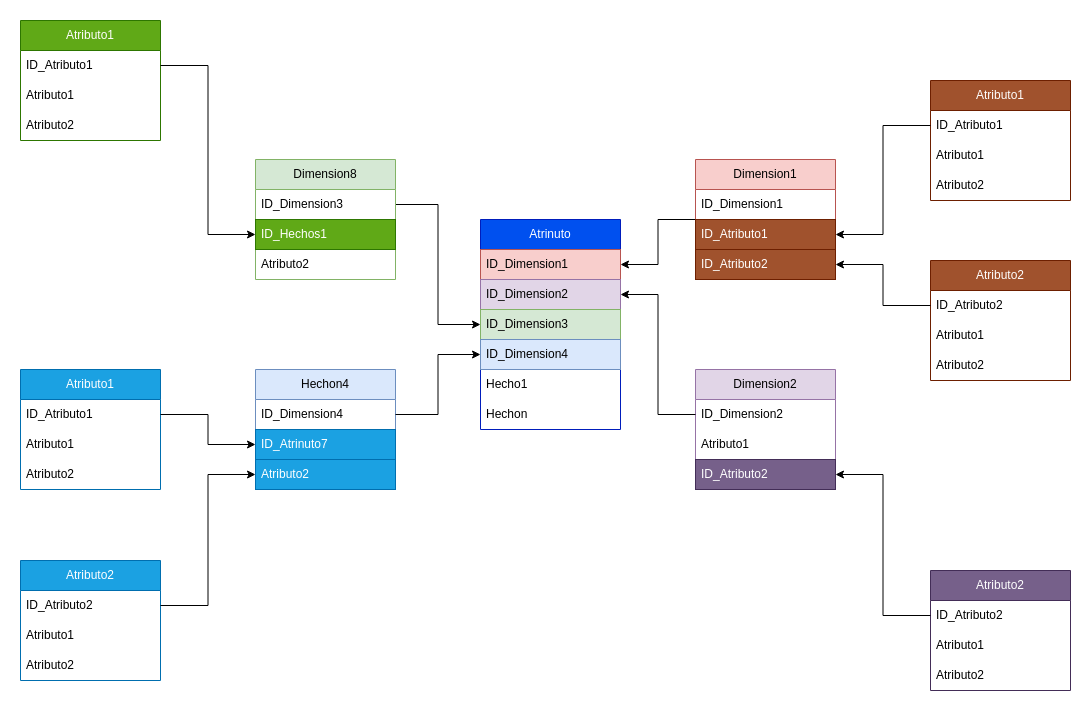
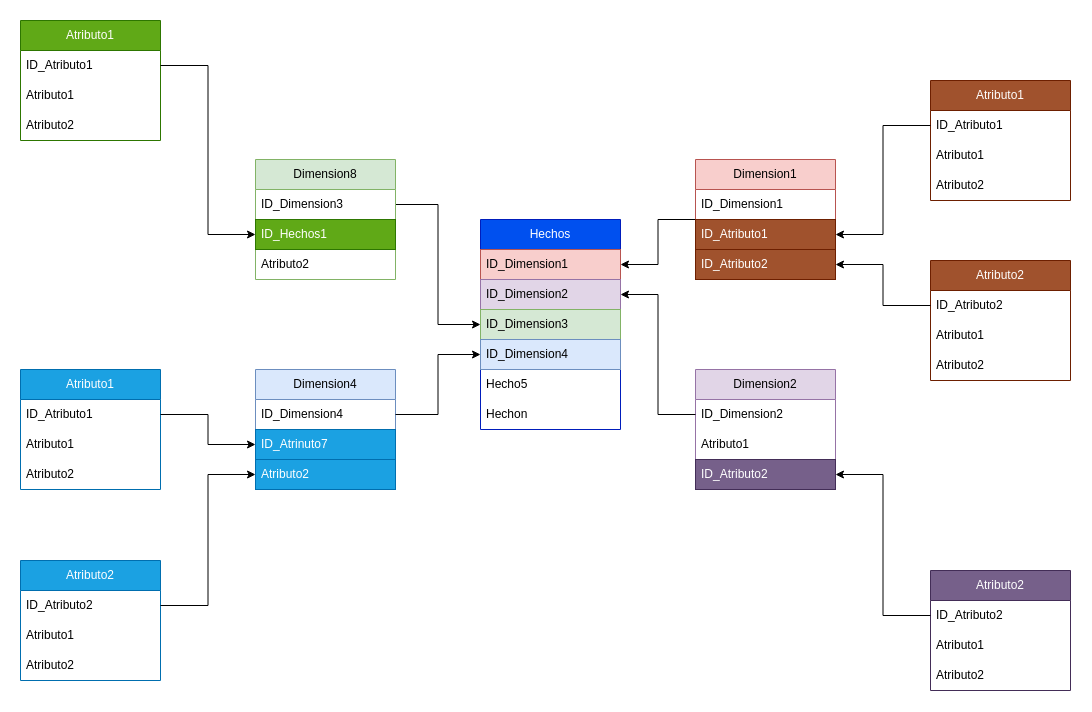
(551, 235) -> (551, 235)
(326, 385) -> (326, 385)
(507, 385) -> (507, 385)
